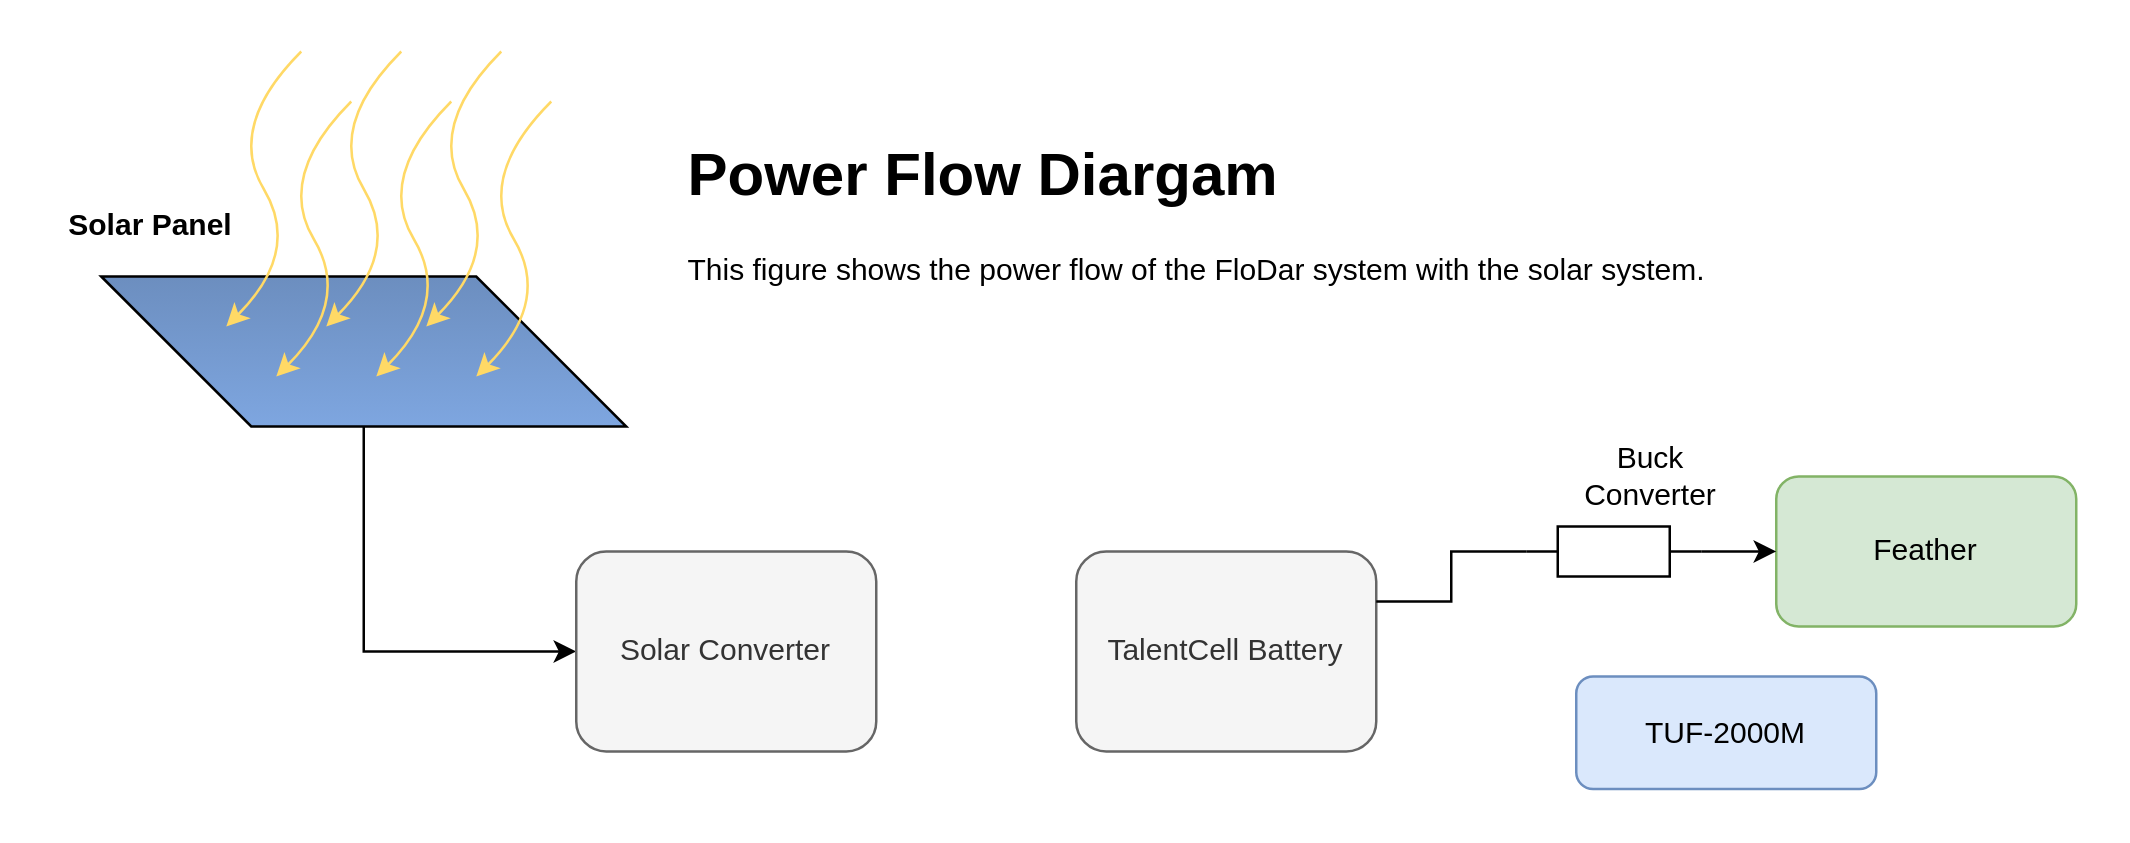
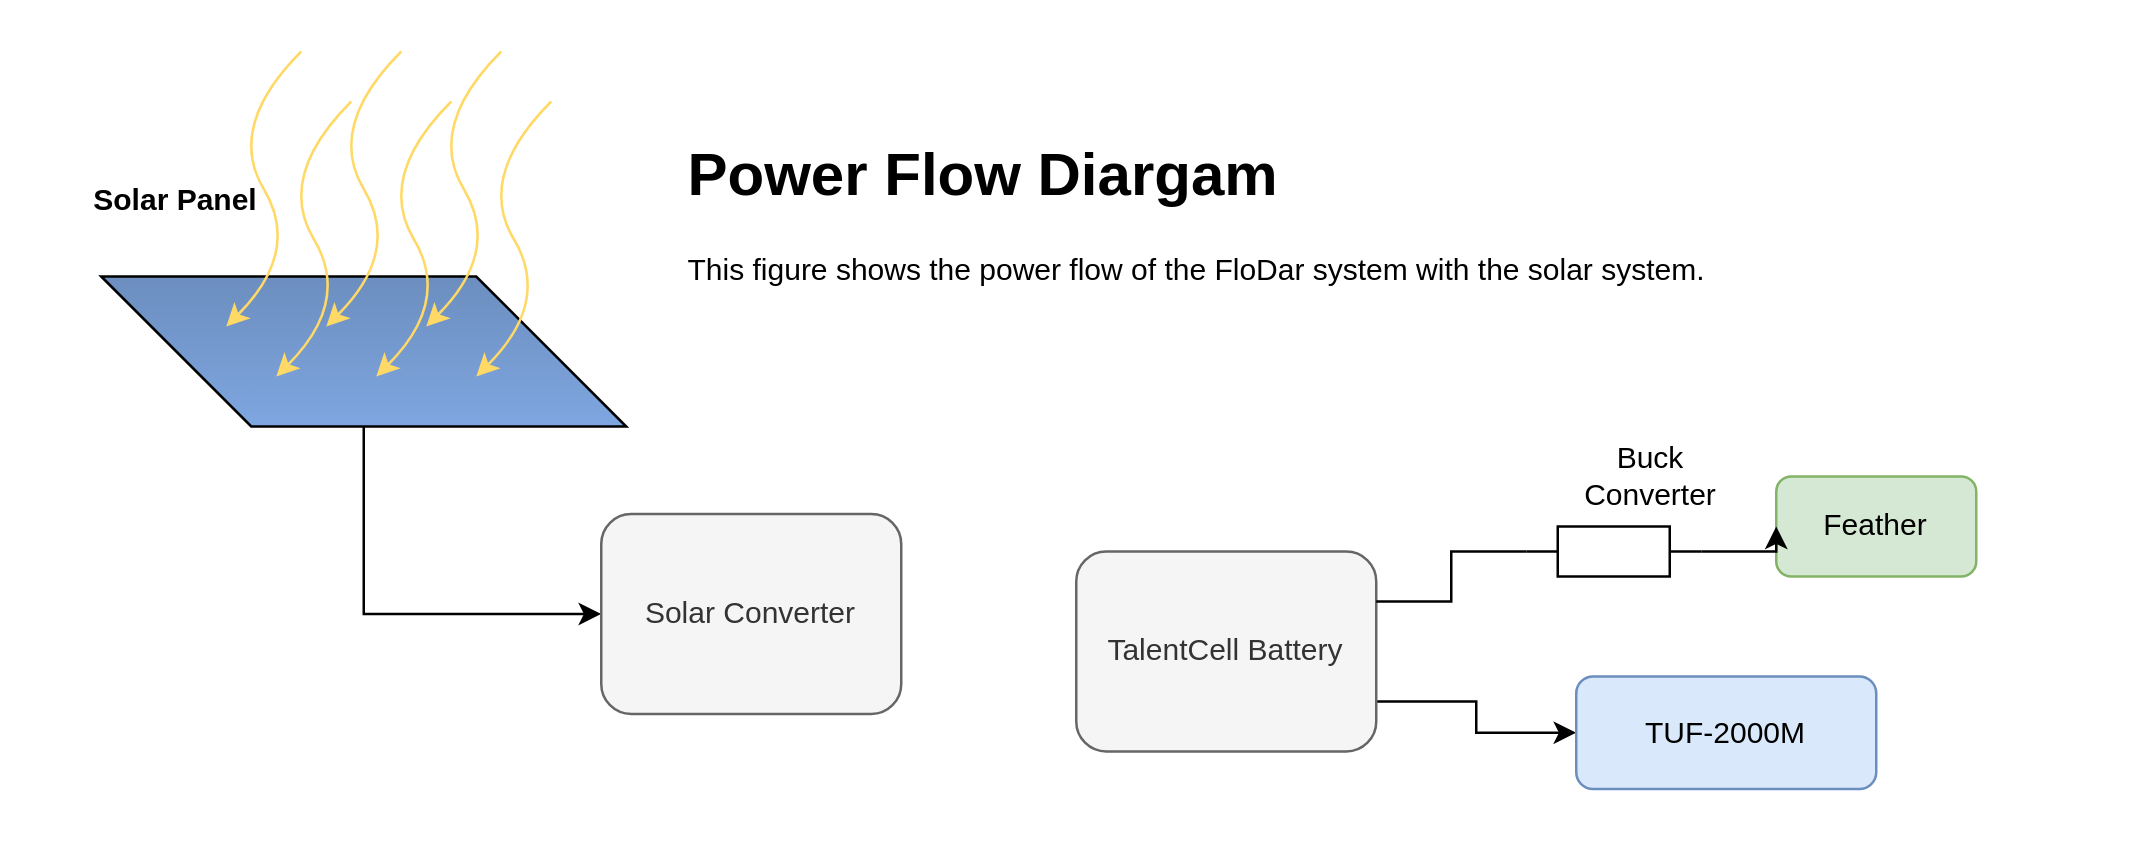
(151, 226) -> (176, 201)
(1926, 551) -> (1876, 526)
(726, 651) -> (751, 614)
none -> (1476, 708)
